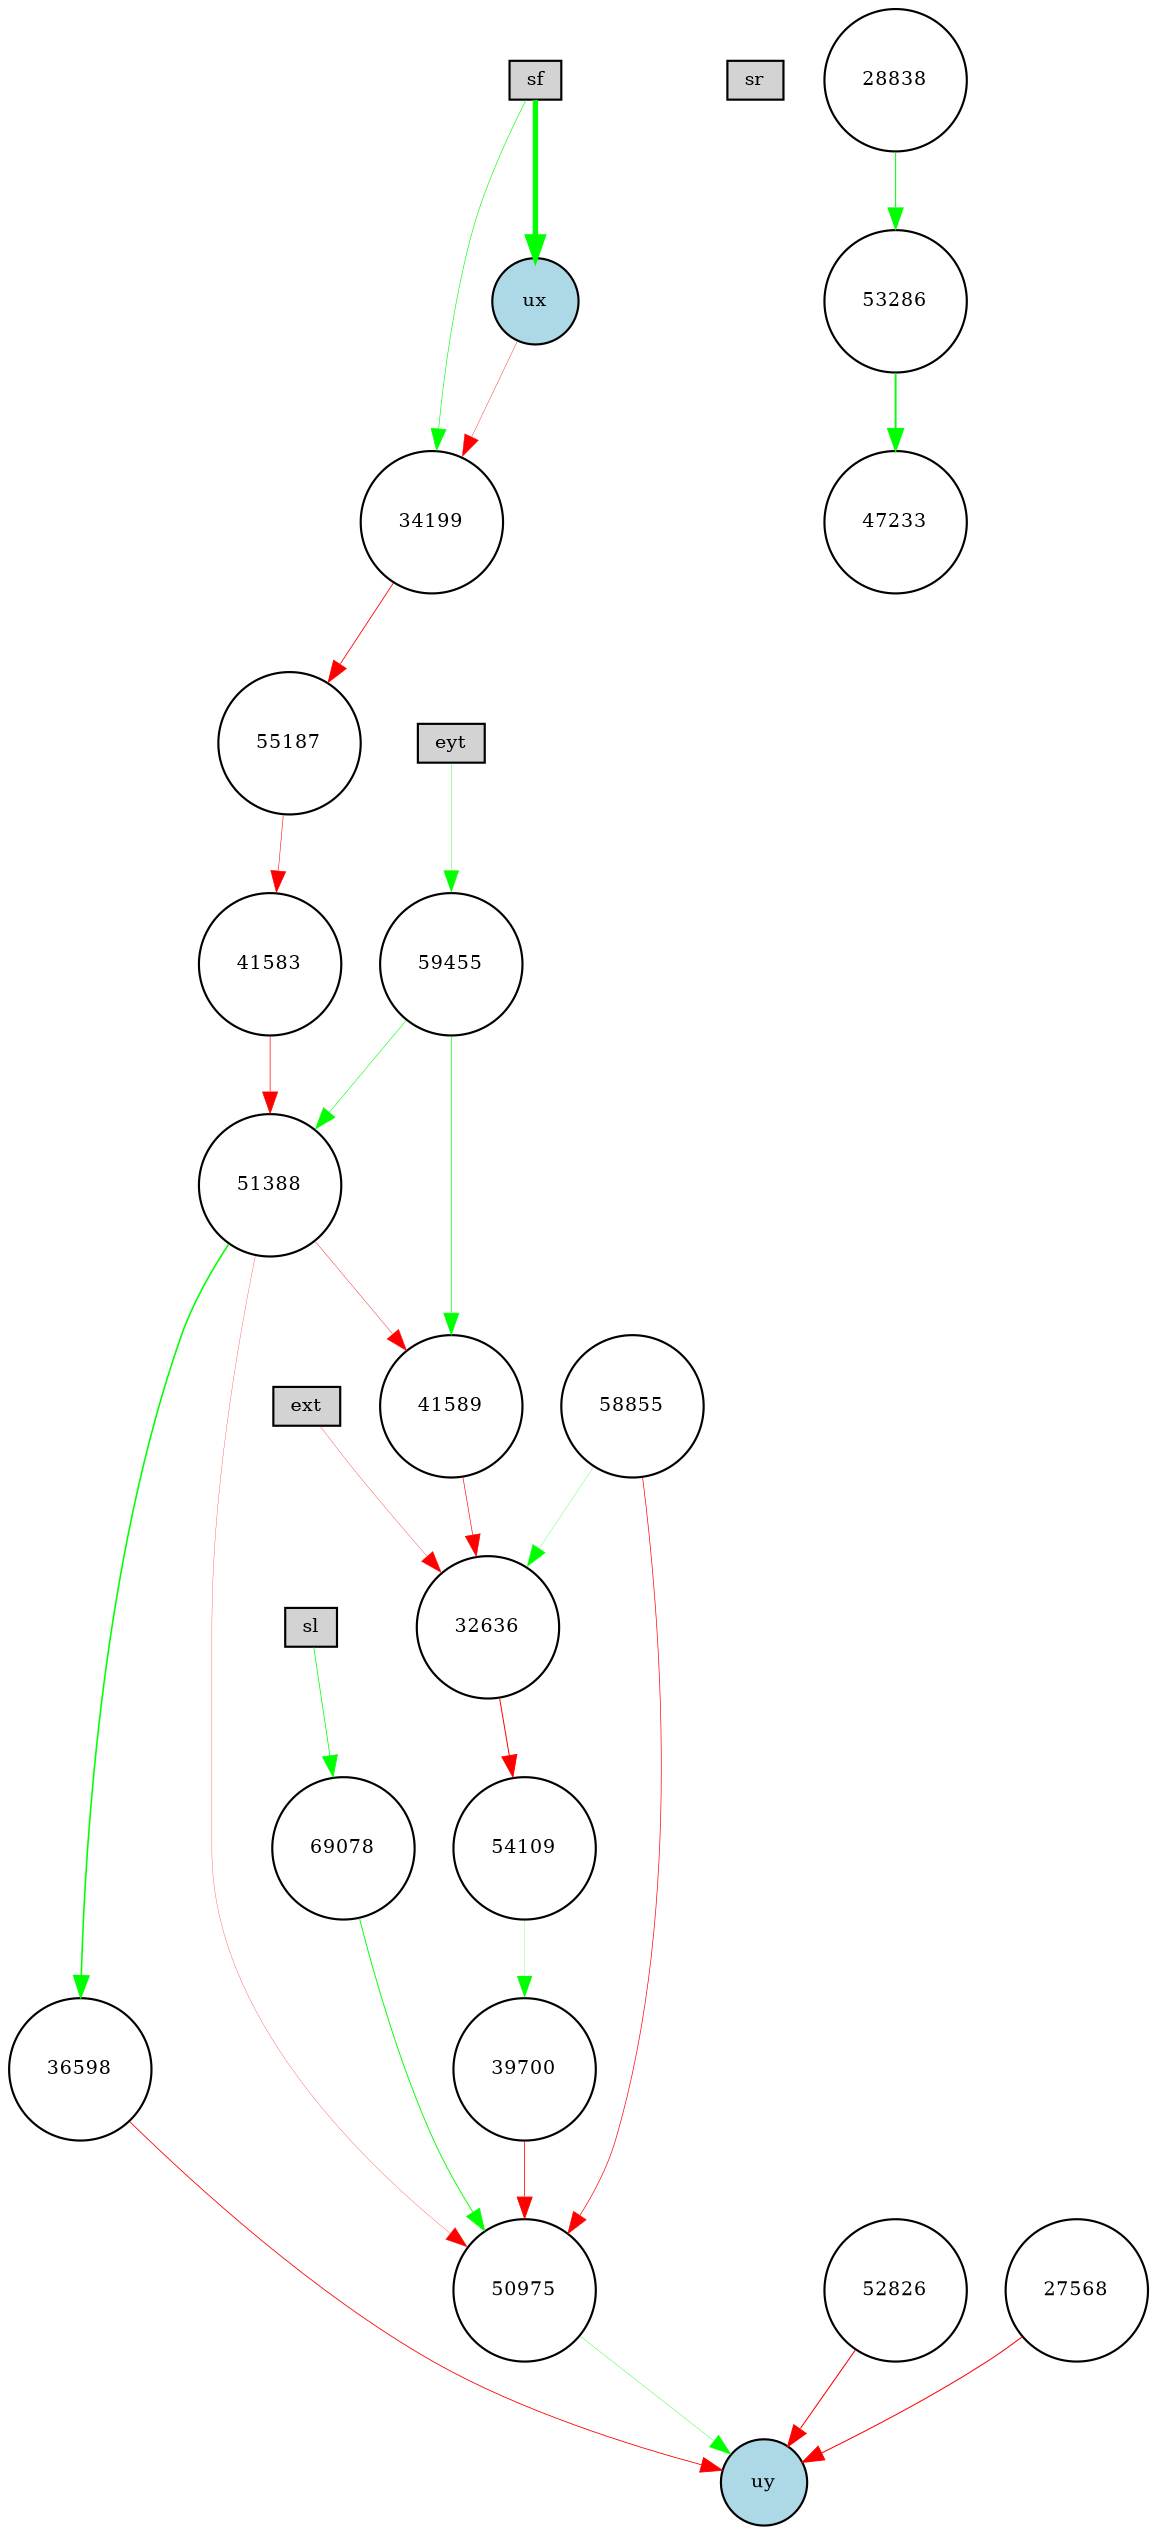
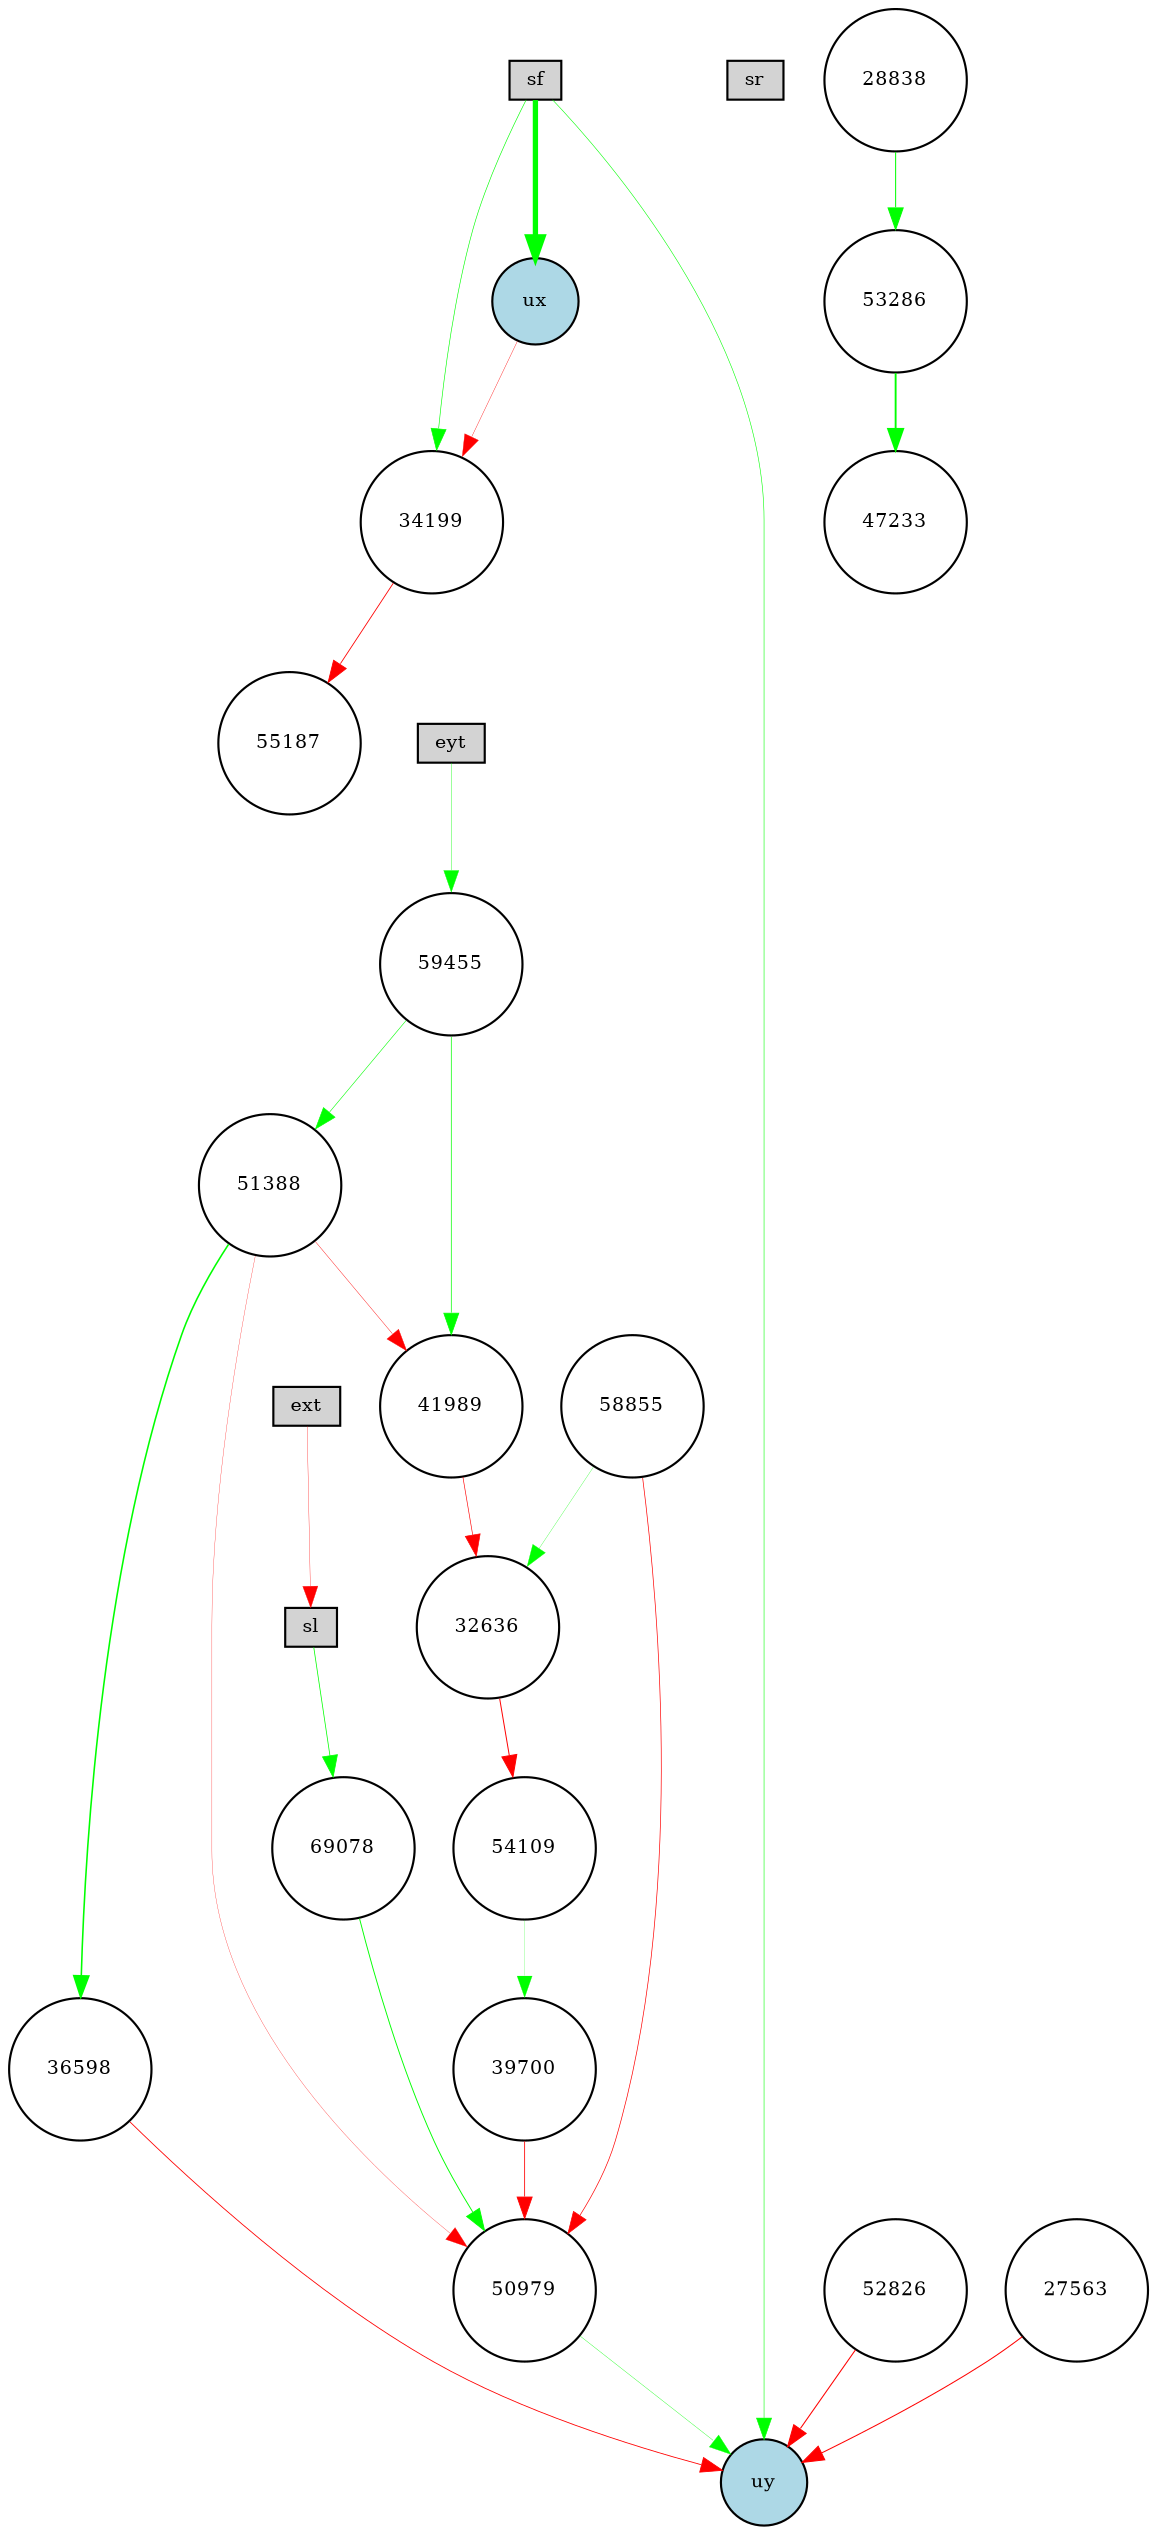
(270, 964) -> none
none -> (764, 1229)
(451, 1406) -> (451, 1406)
(372, 1492) -> (309, 1506)
(525, 2290) -> (525, 2290)
(1077, 2290) -> (1077, 2290)
